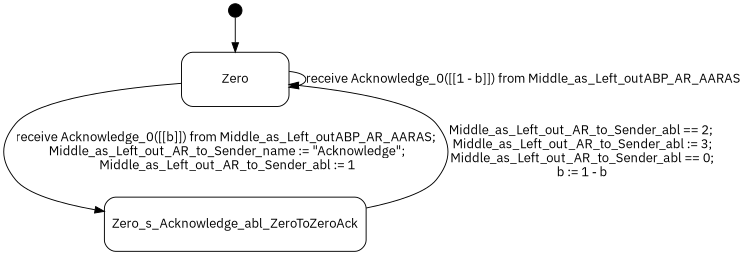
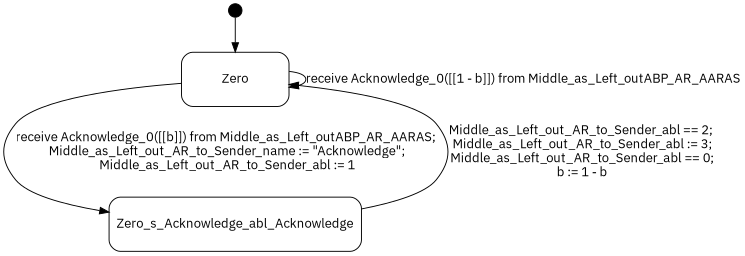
(235, 224) -> (235, 224)
